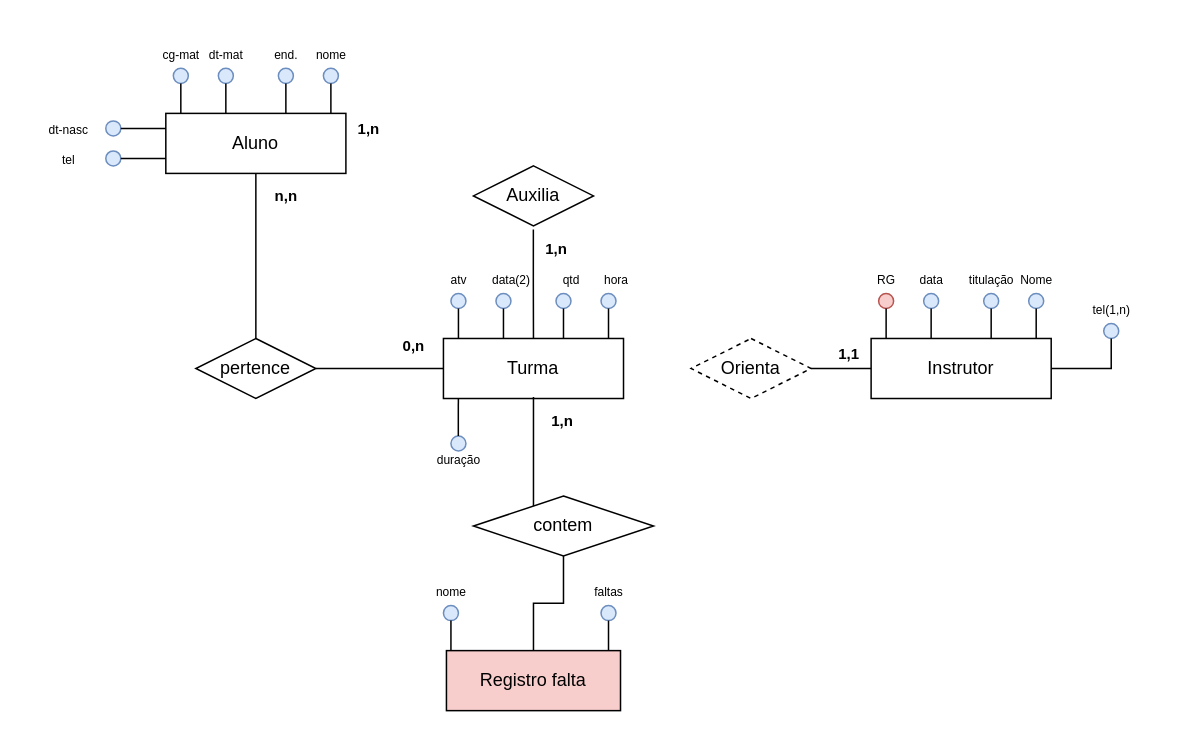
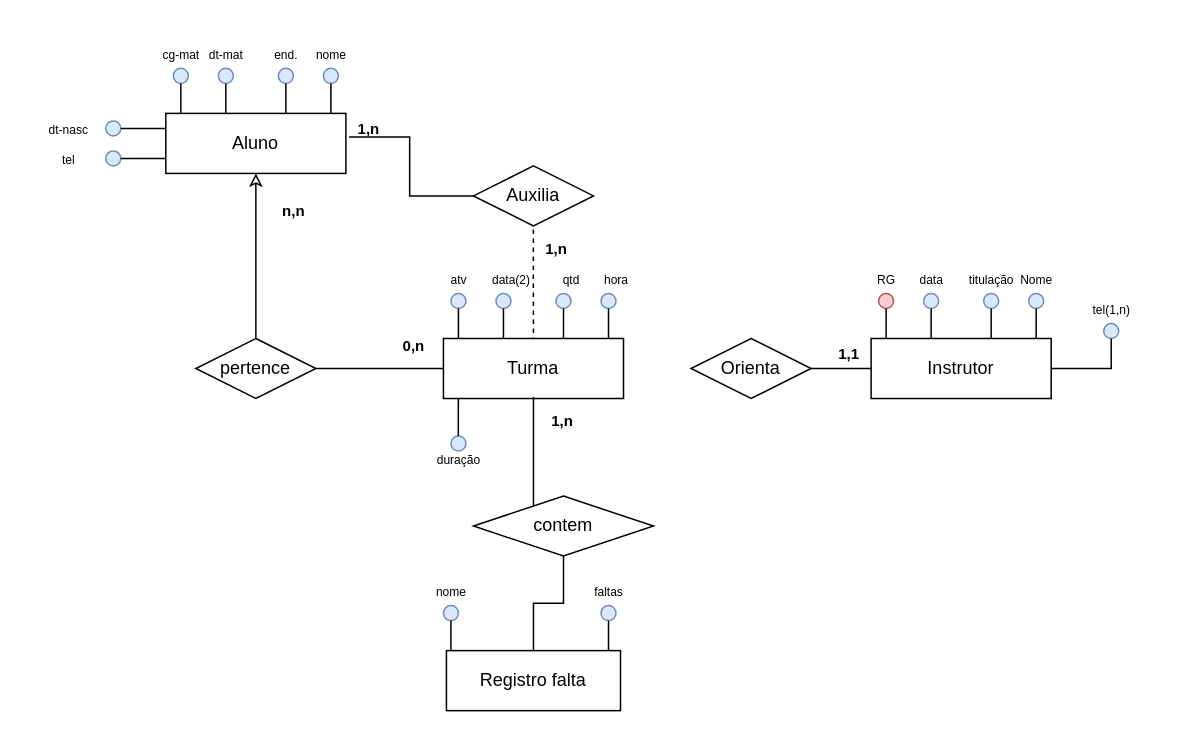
none -> (410, 168)
(256, 180) -> (256, 185)
(286, 196) -> (293, 211)
(533, 284) -> (533, 284)
(751, 368) -> (751, 368)
(533, 680) -> (533, 680)
